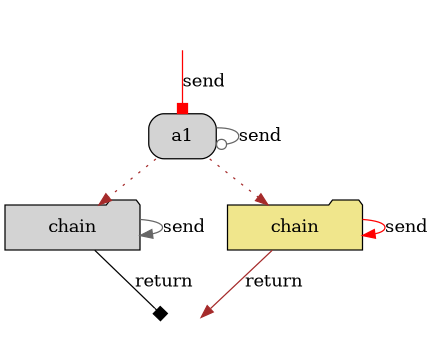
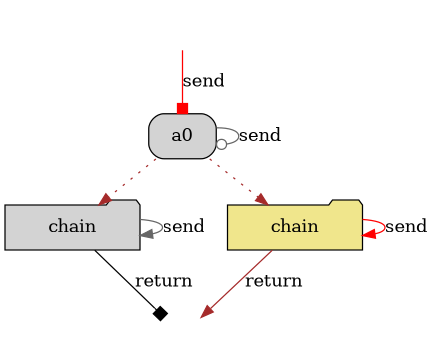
(182, 136) -> (182, 136)
